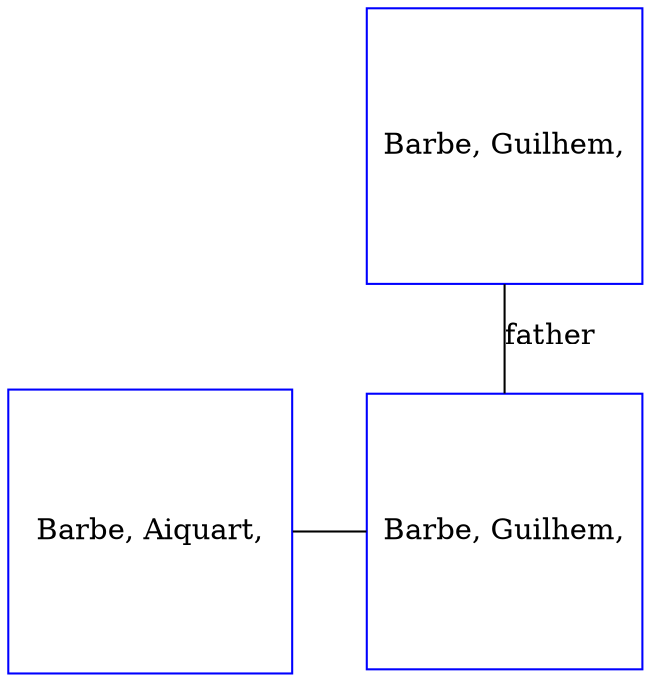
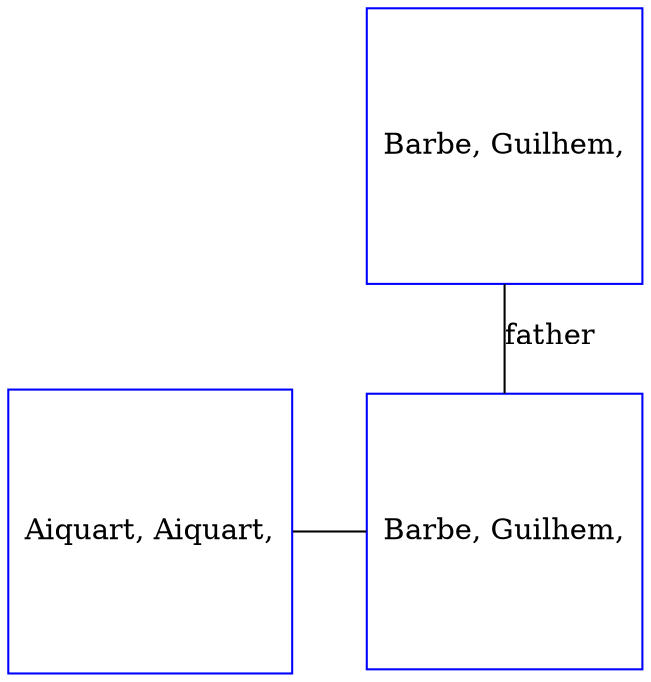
(150, 532) -> (150, 532)
